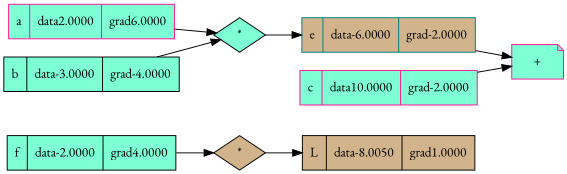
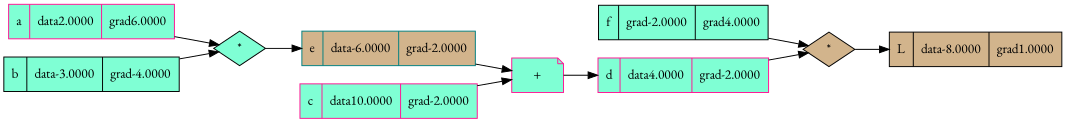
none -> (683, 75)
(65, 152) -> (657, 22)
(364, 152) -> (951, 49)
